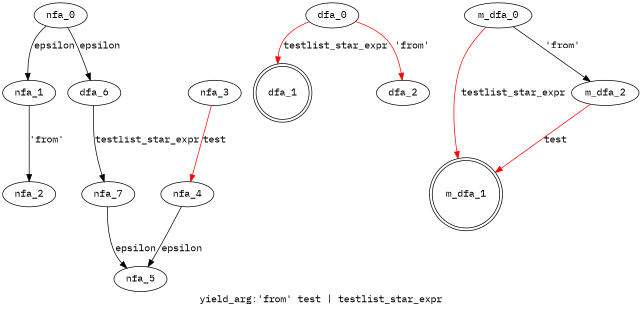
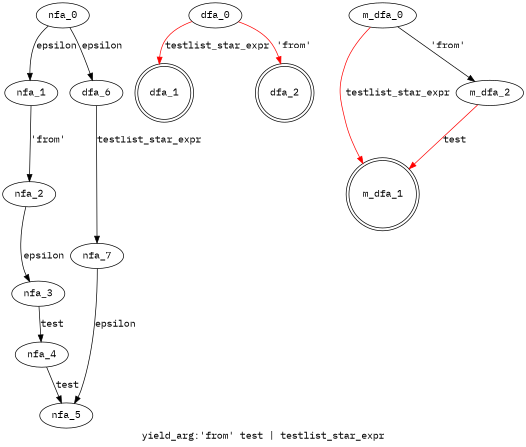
(403, 93) -> (285, 93)
(202, 140) -> (40, 321)
none -> (21, 241)
(182, 249) -> (68, 385)
